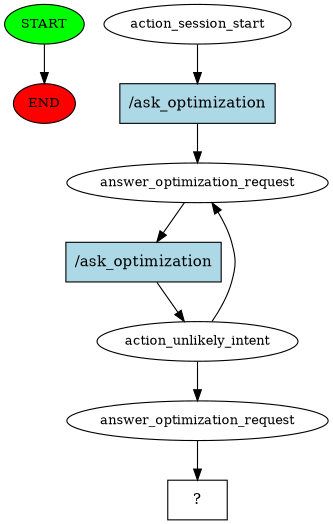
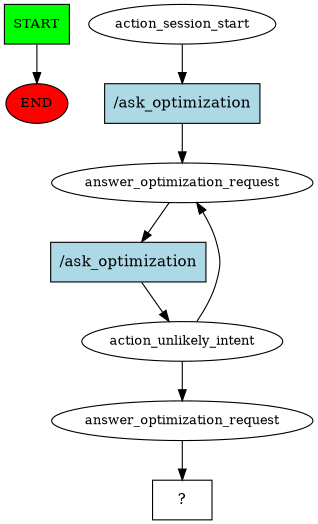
(44, 24) -> (37, 24)
